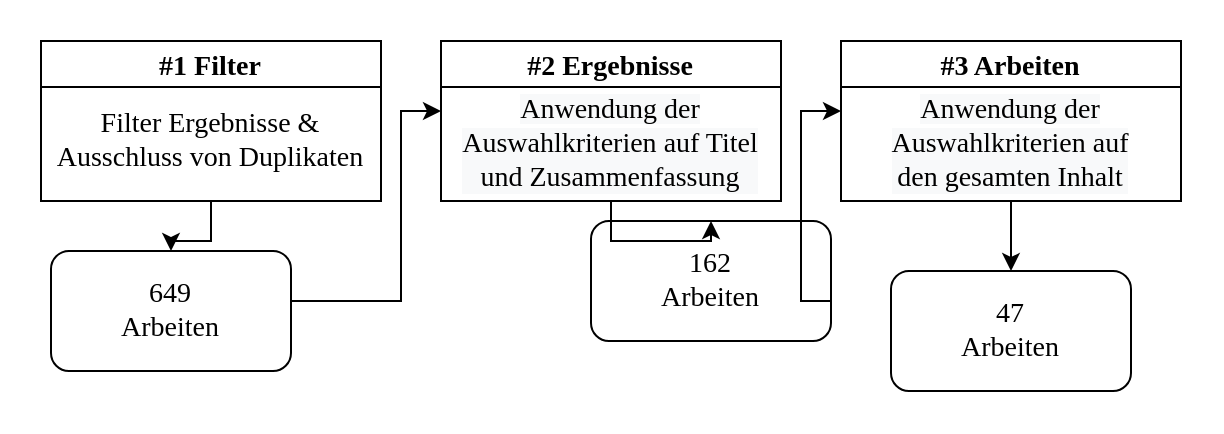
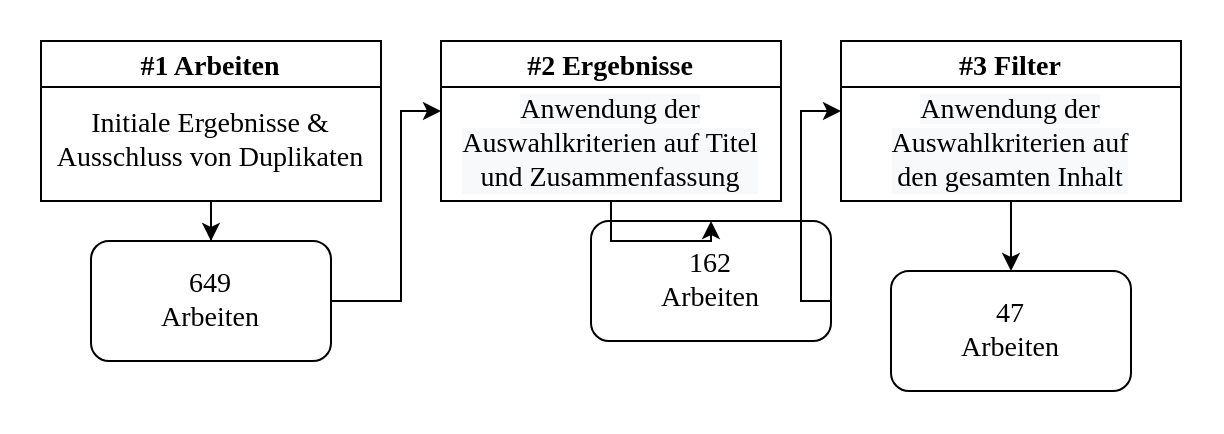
(210, 66) -> (210, 66)
(1010, 66) -> (1010, 66)
(211, 141) -> (211, 141)
(171, 311) -> (211, 301)
